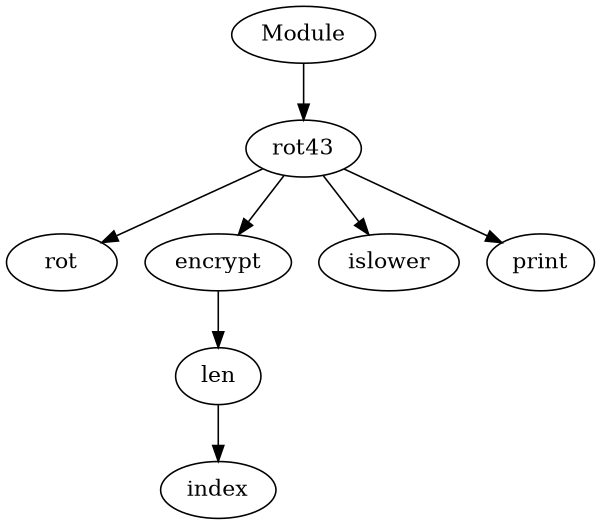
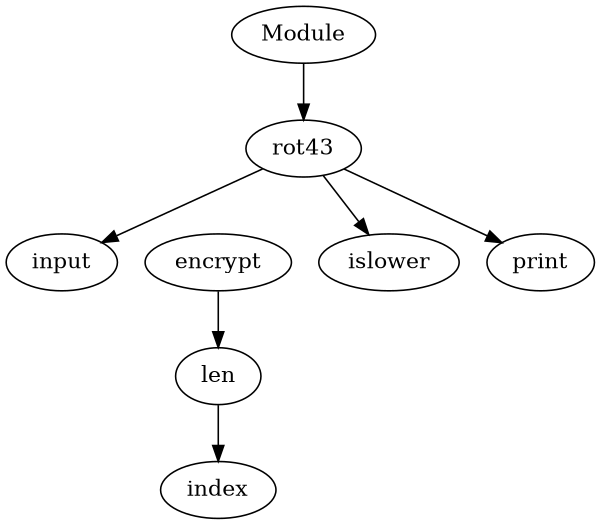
(266, 199) -> none
(62, 262) -> (62, 262)
